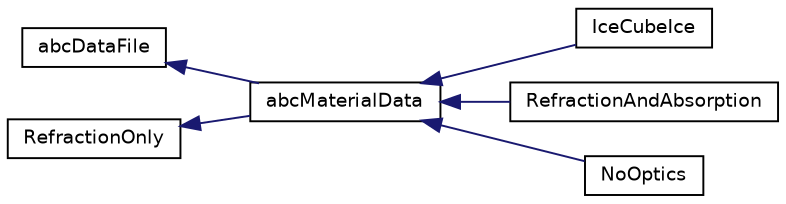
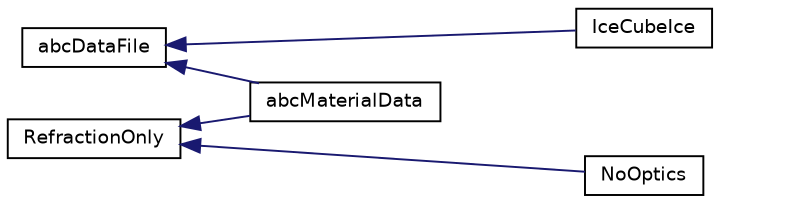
(508, 62) -> (381, 37)
(644, 102) -> none
(513, 143) -> (393, 159)
